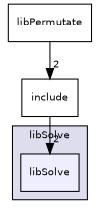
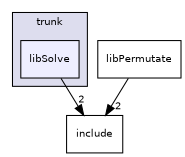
(50, 132) -> (70, 93)
(50, 136) -> (50, 22)
